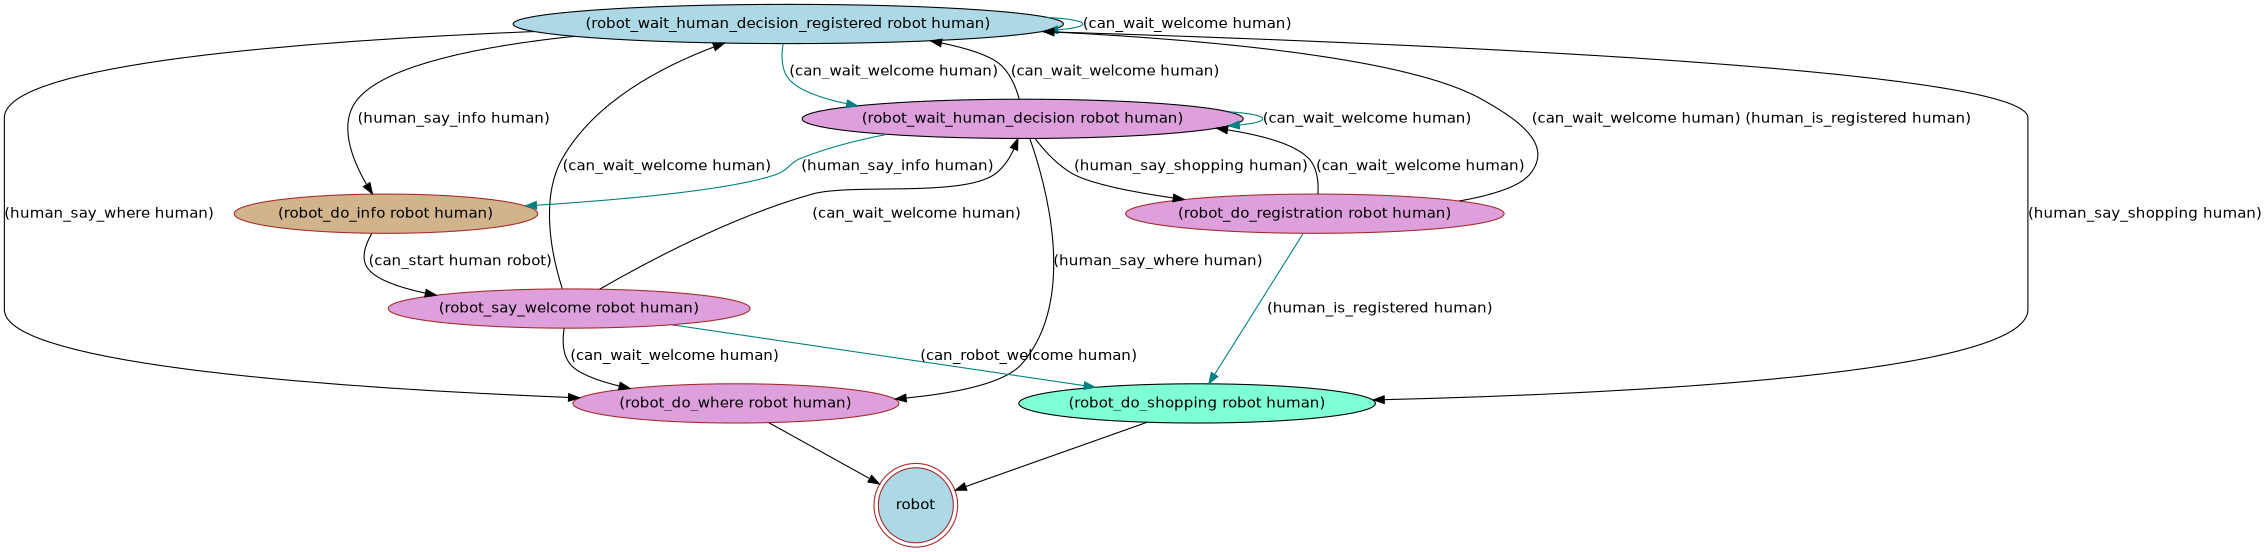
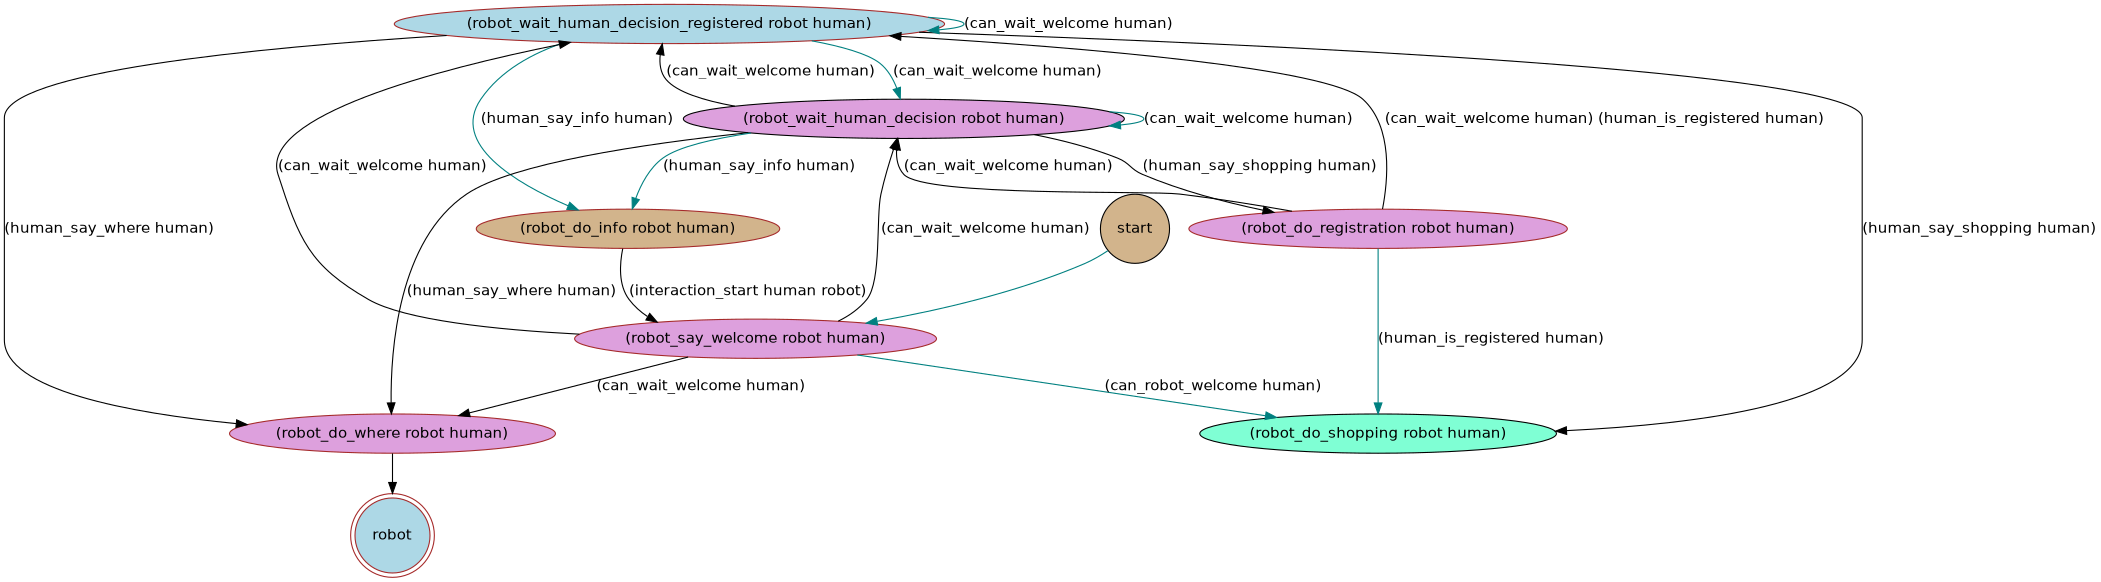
(788, 24) -> (669, 24)
(417, 66) -> (474, 124)
none -> (1135, 229)
(461, 261) -> (748, 291)
(1056, 454) -> none
